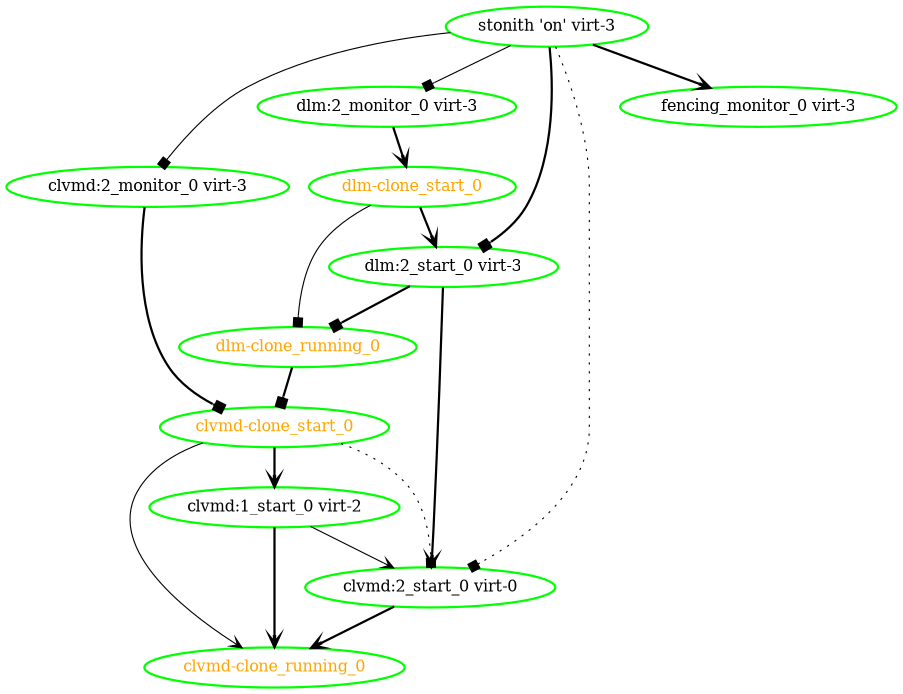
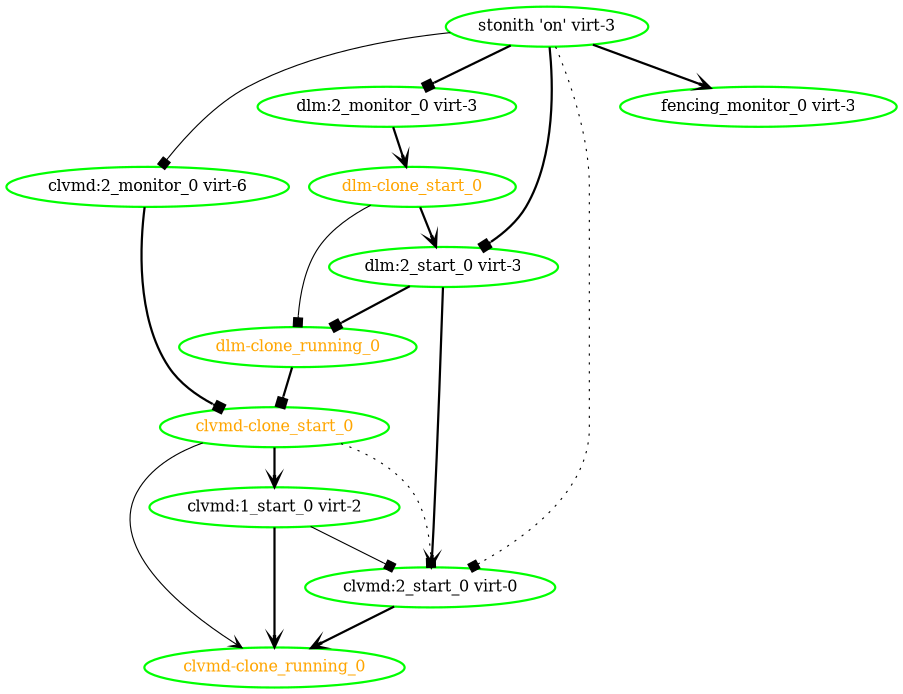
(473, 64) -> (473, 64)
(148, 187) -> (148, 187)
(347, 545) -> (347, 545)
